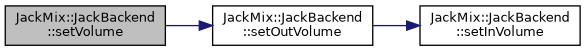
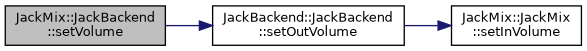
(293, 26) -> (308, 26)
(500, 26) -> (516, 26)
